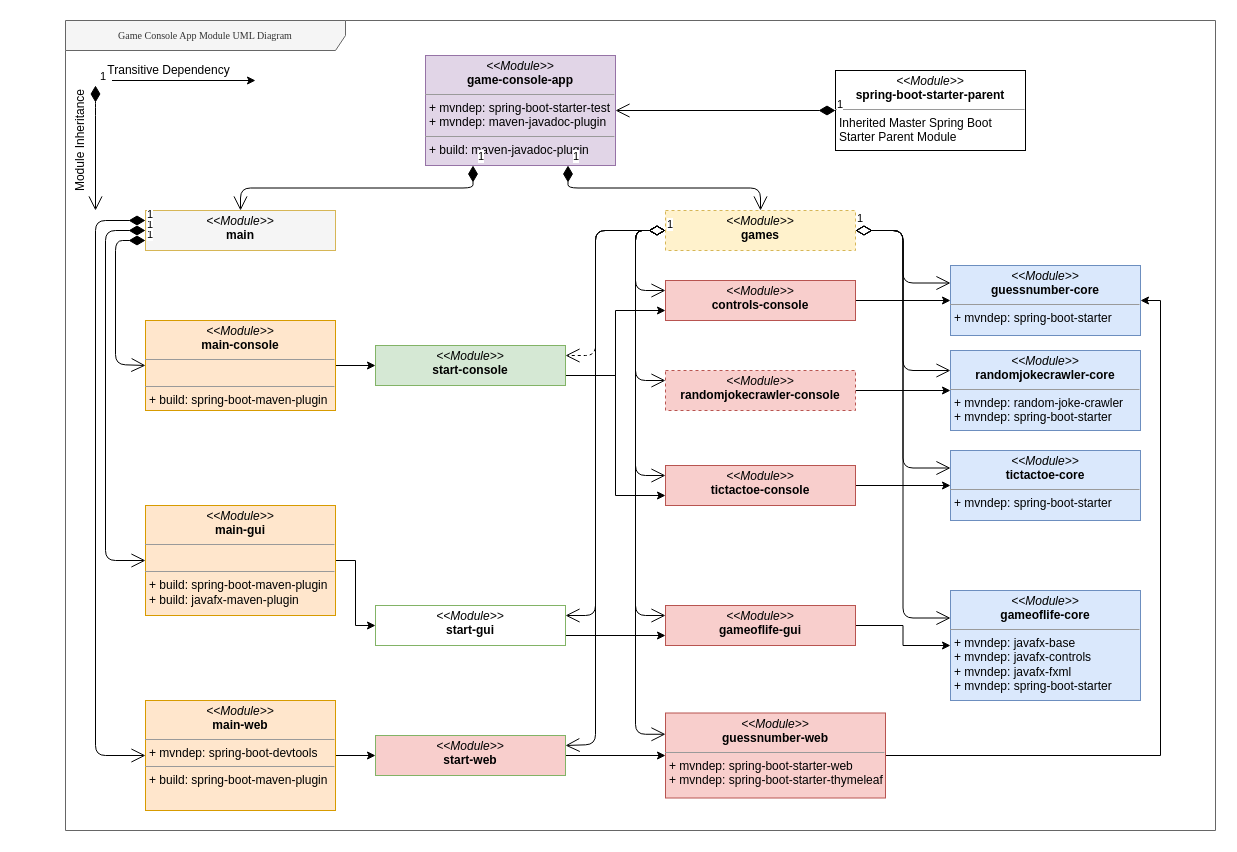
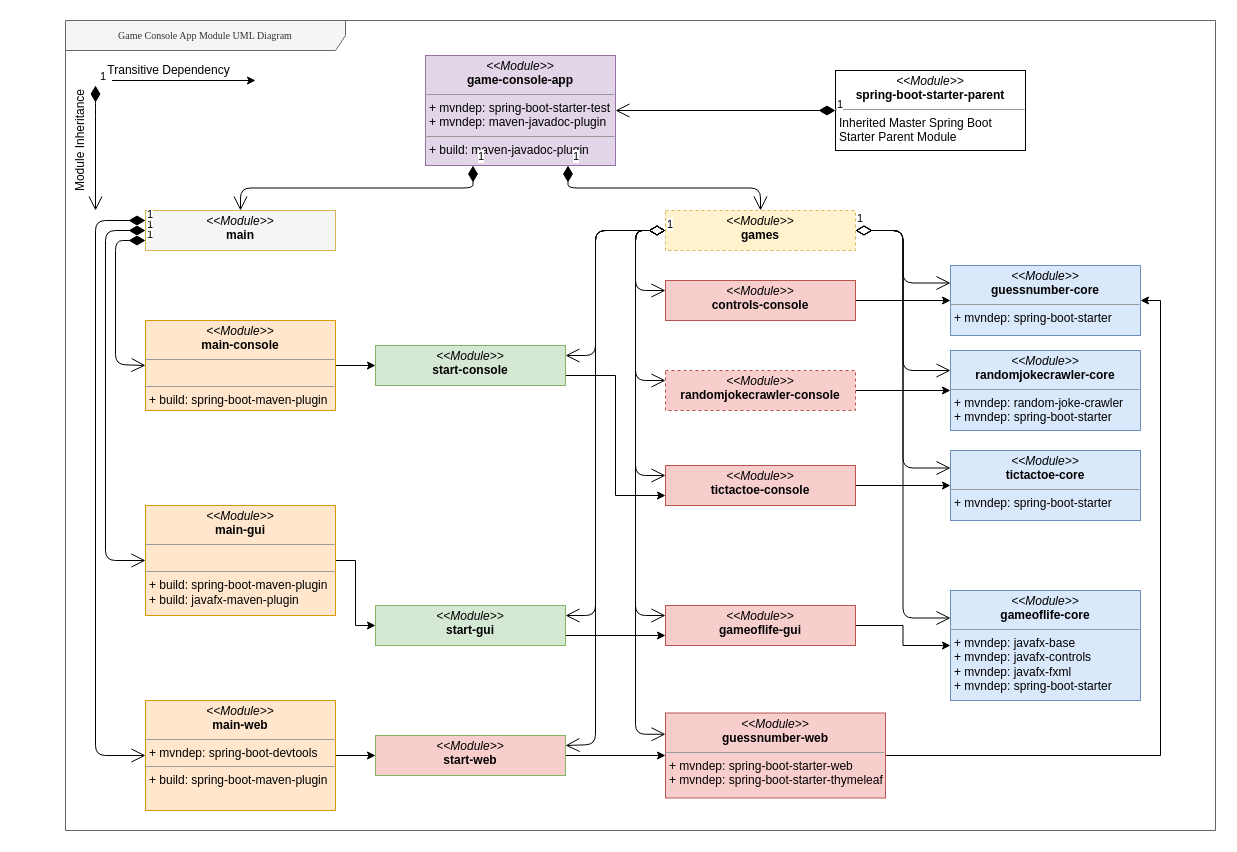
(616, 322) -> none
(579, 356) -> (579, 356)
(471, 626) -> (471, 626)
